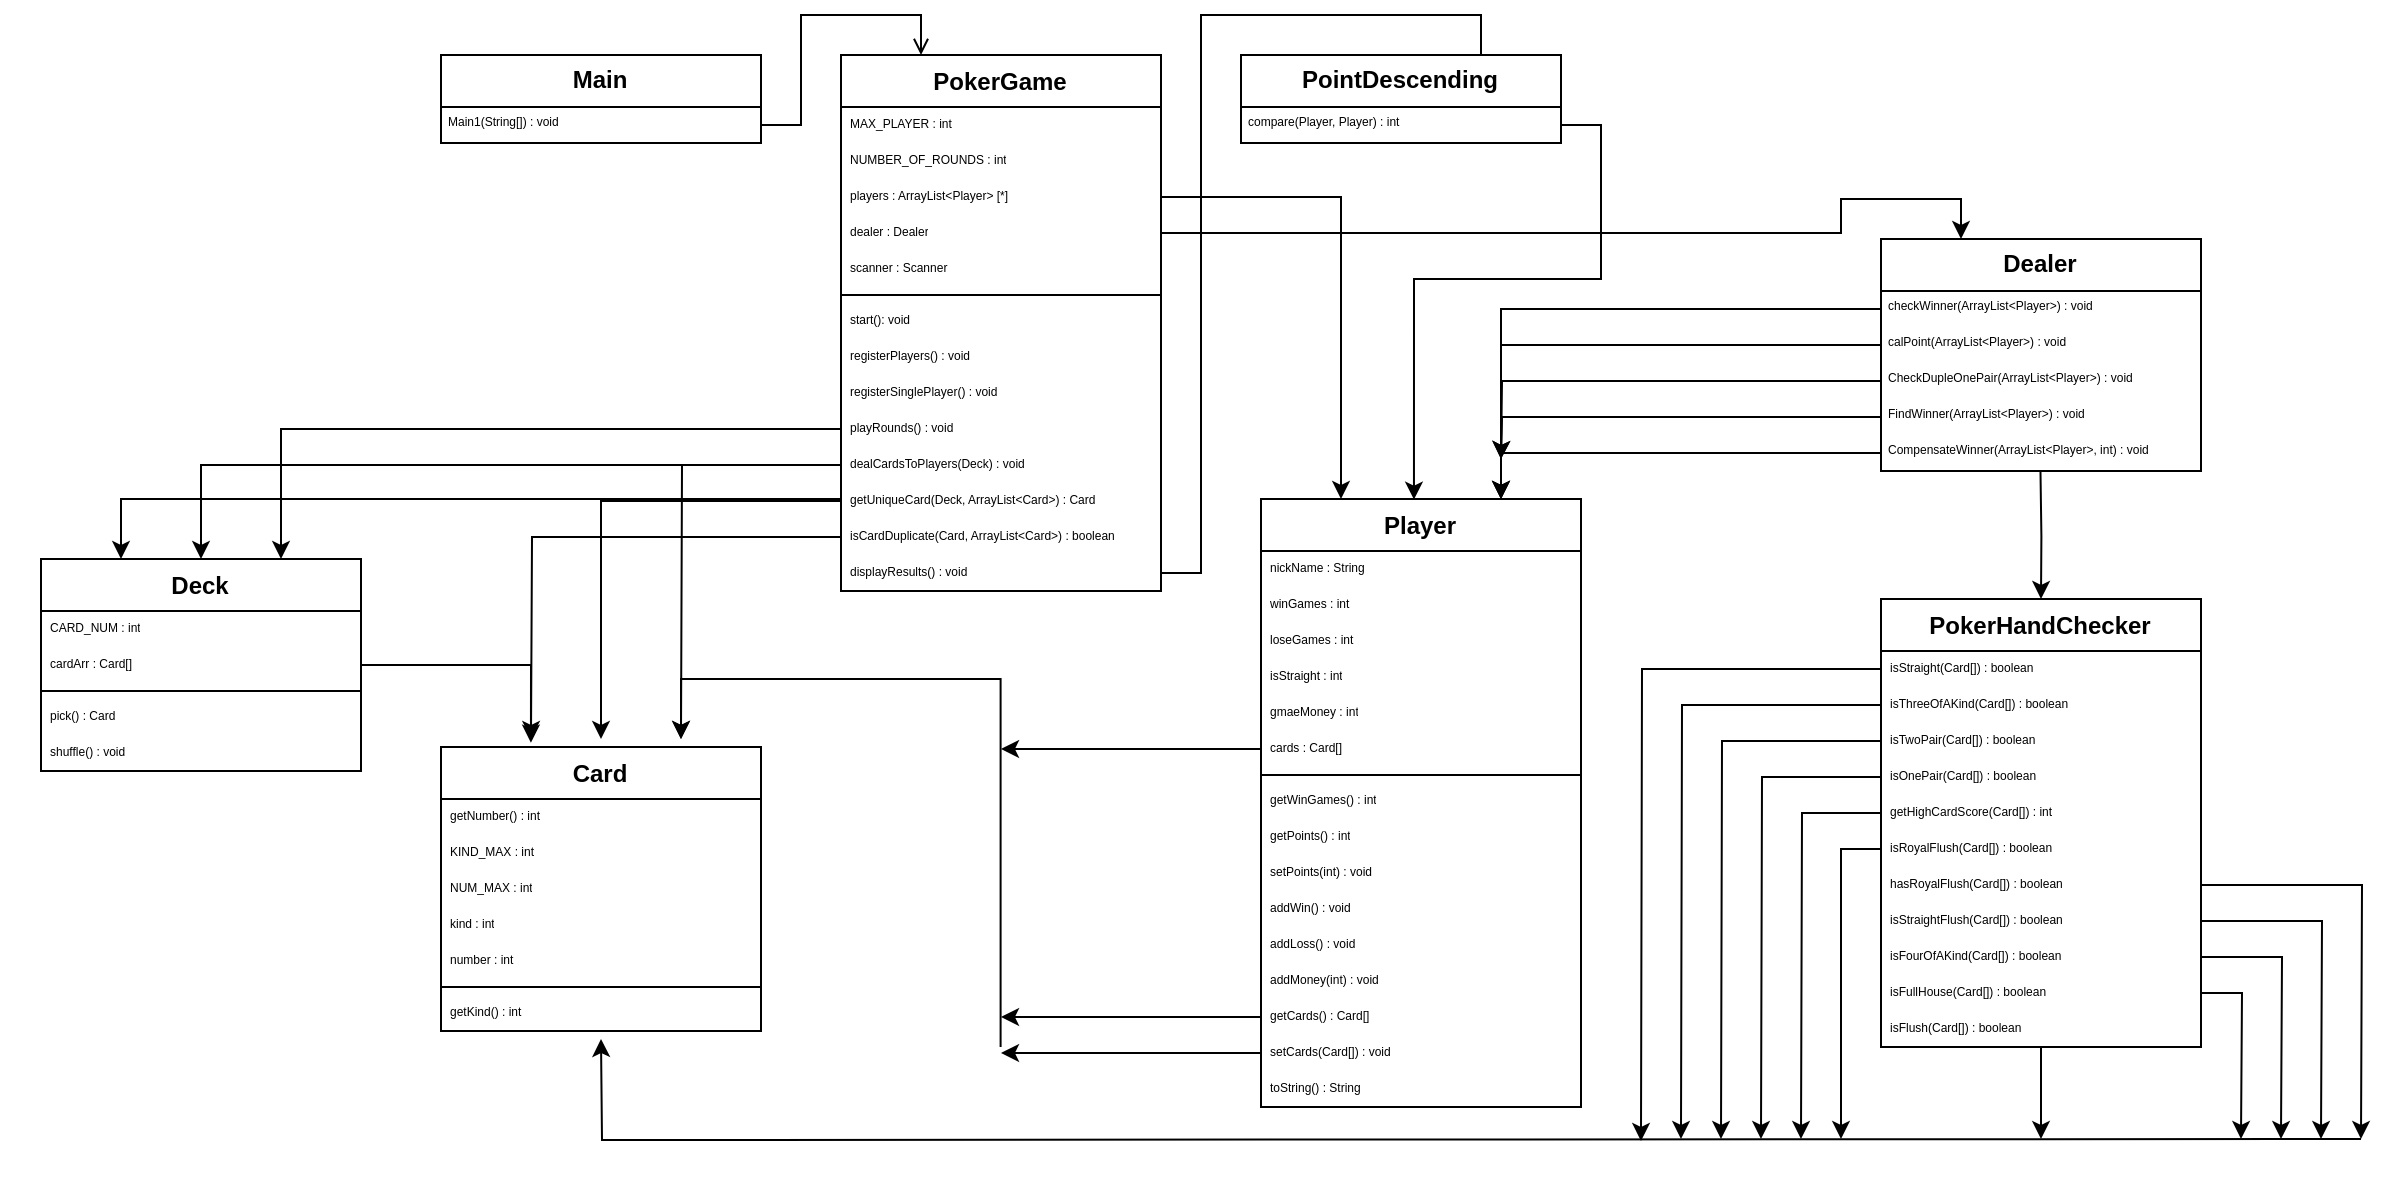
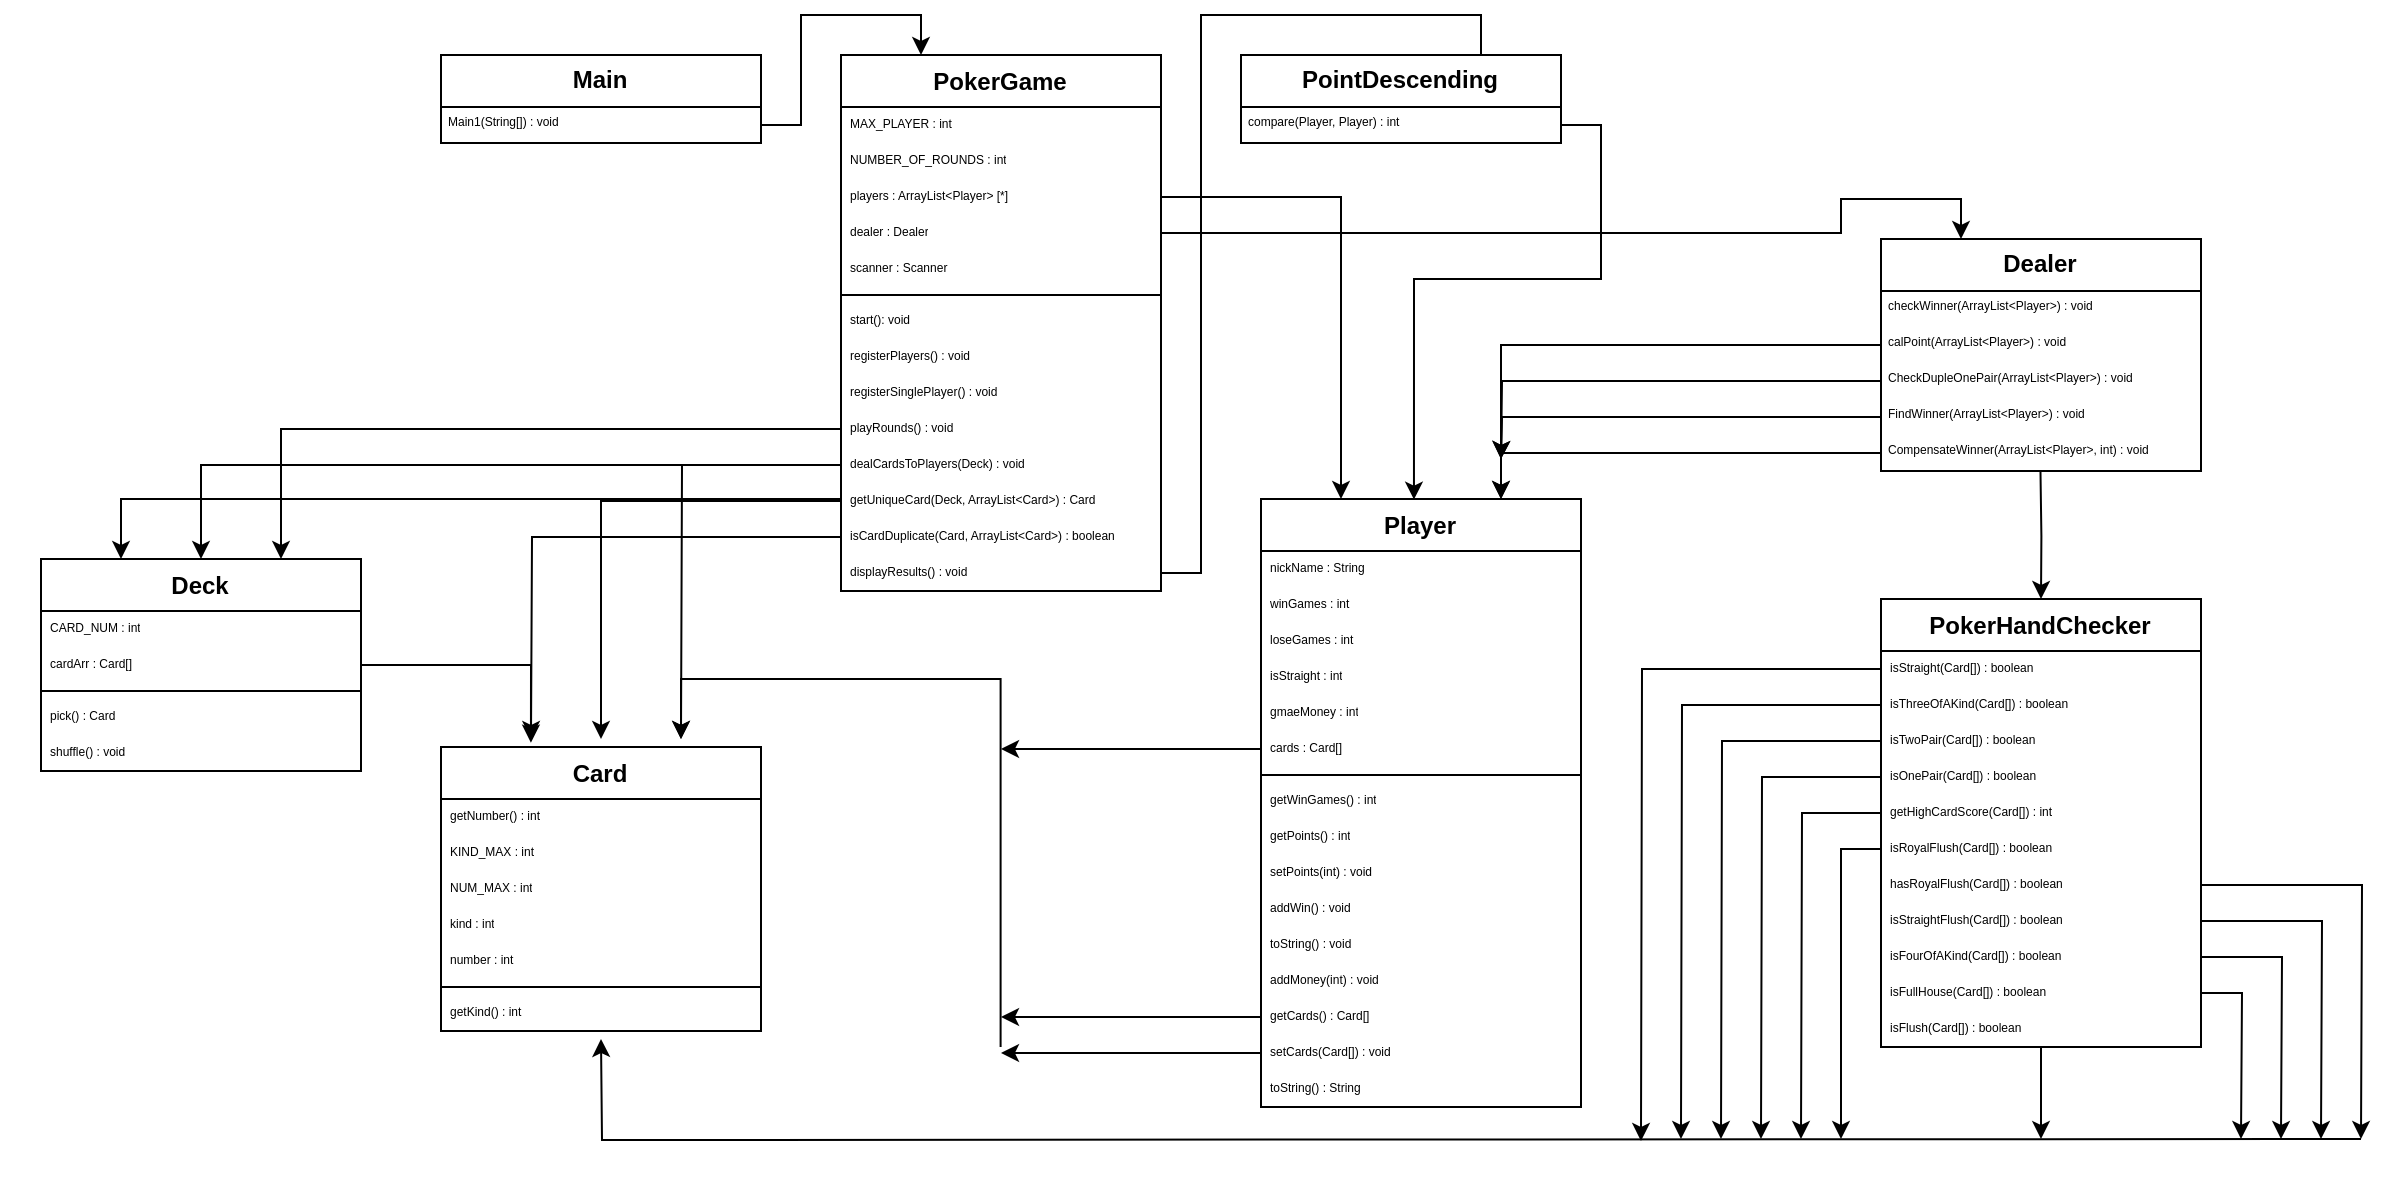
(921, 43) -> (921, 40)
(1674, 309) -> none
(1319, 946) -> (1320, 946)
